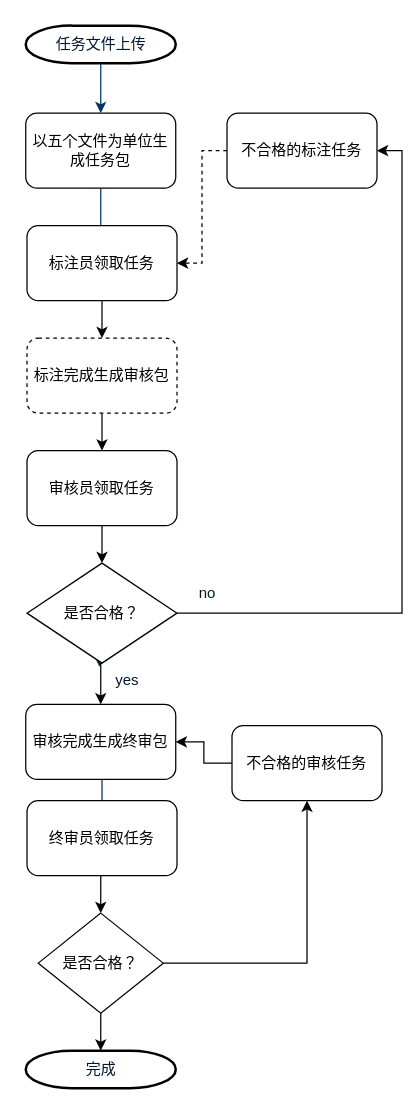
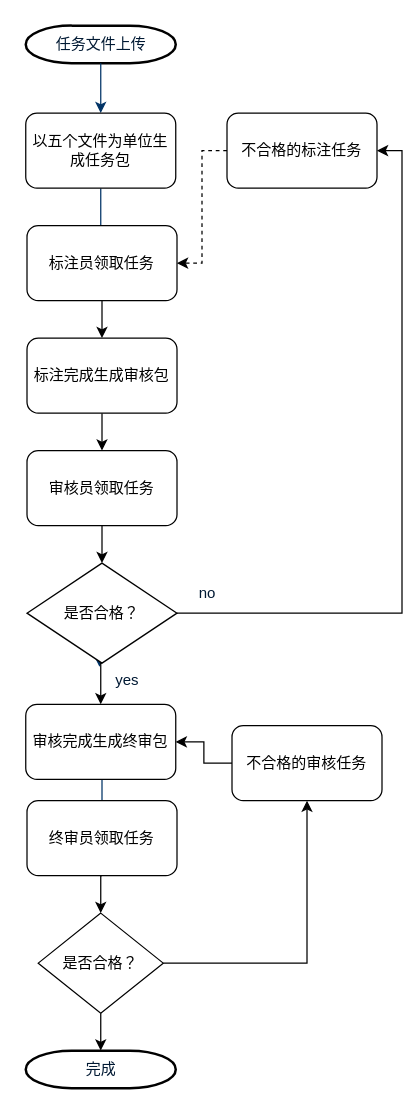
(102, 376) -> (102, 376)
